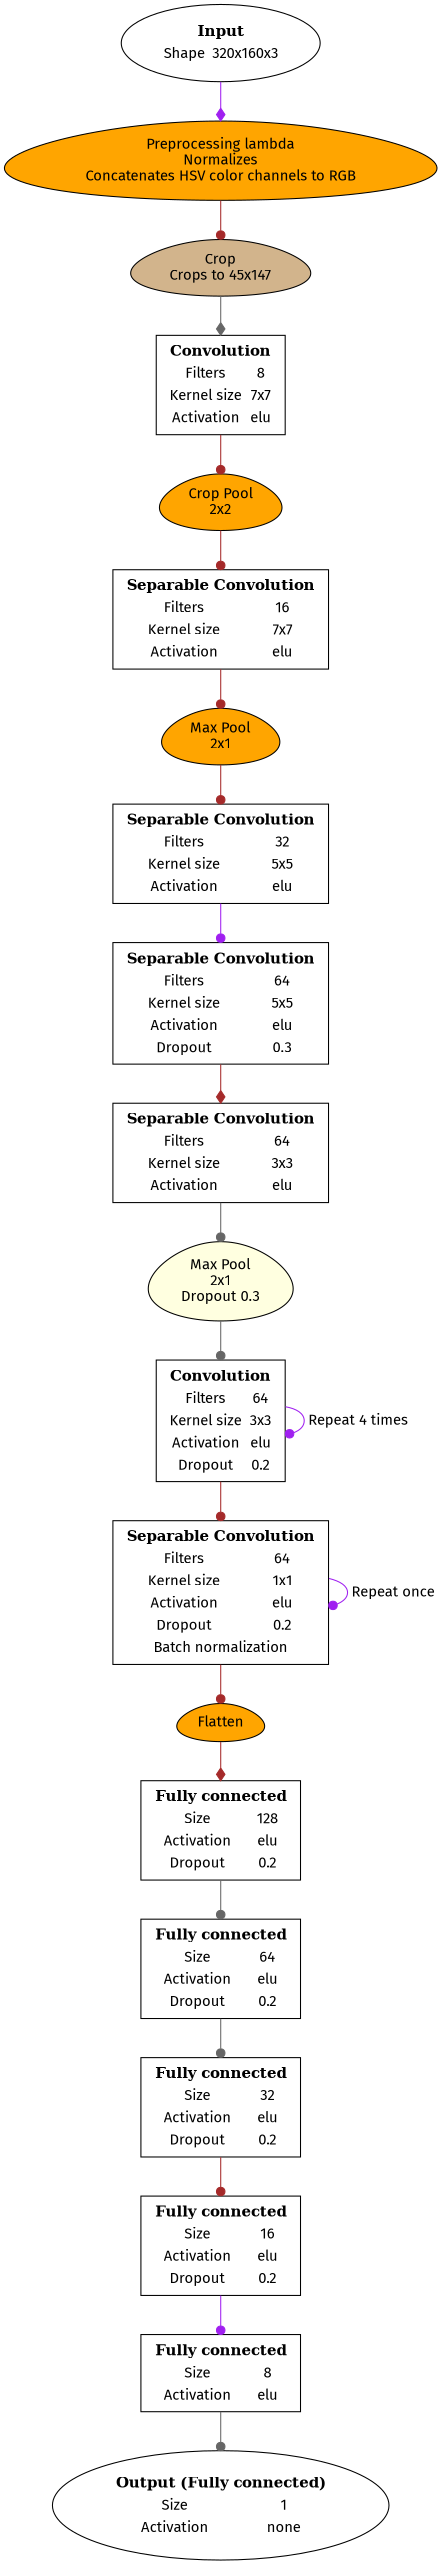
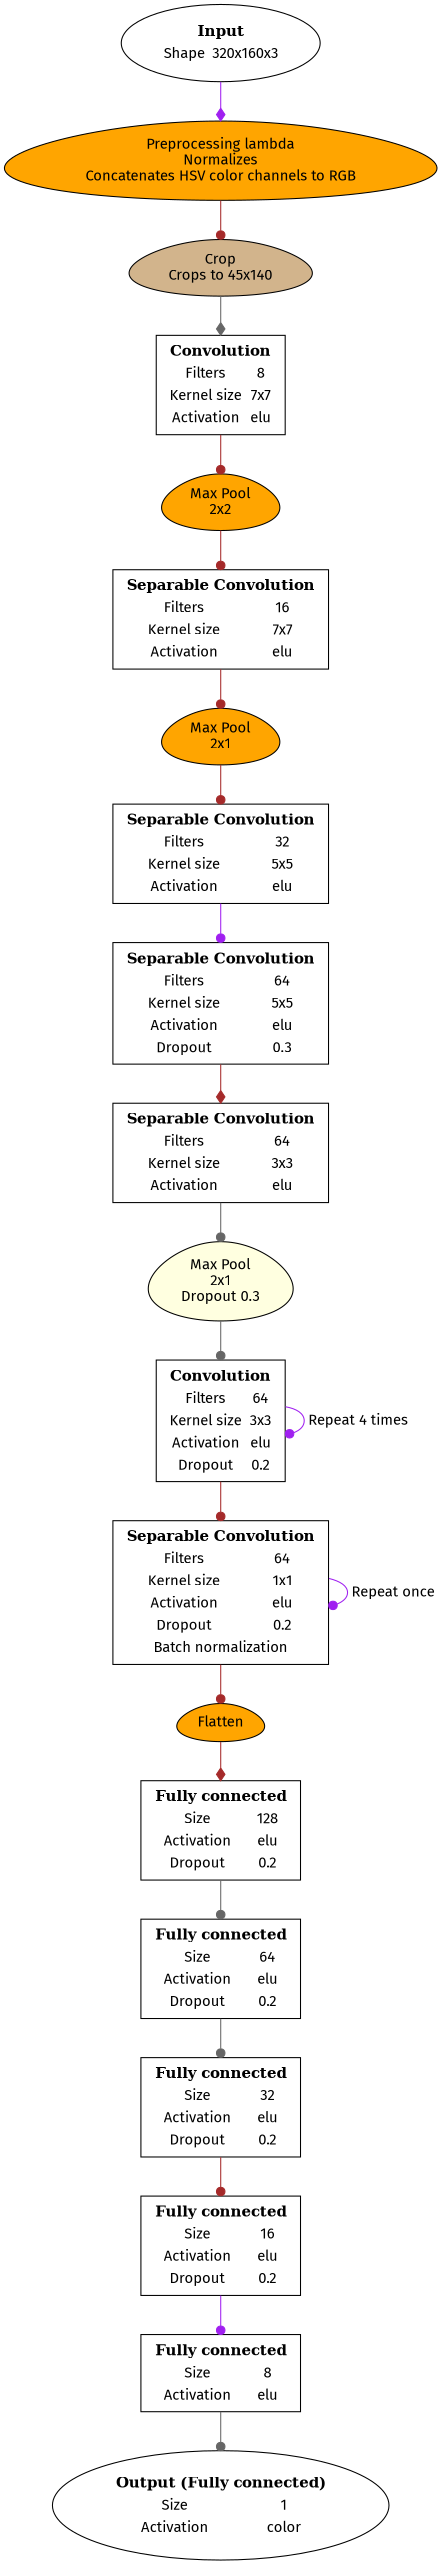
(221, 268) -> (221, 268)
(221, 502) -> (221, 502)
(284, 2528) -> (284, 2528)
